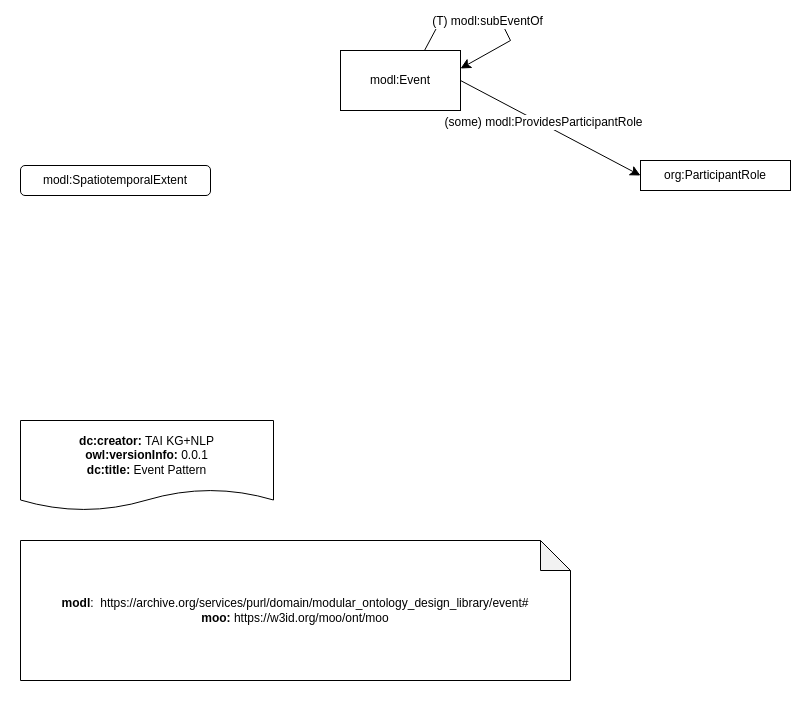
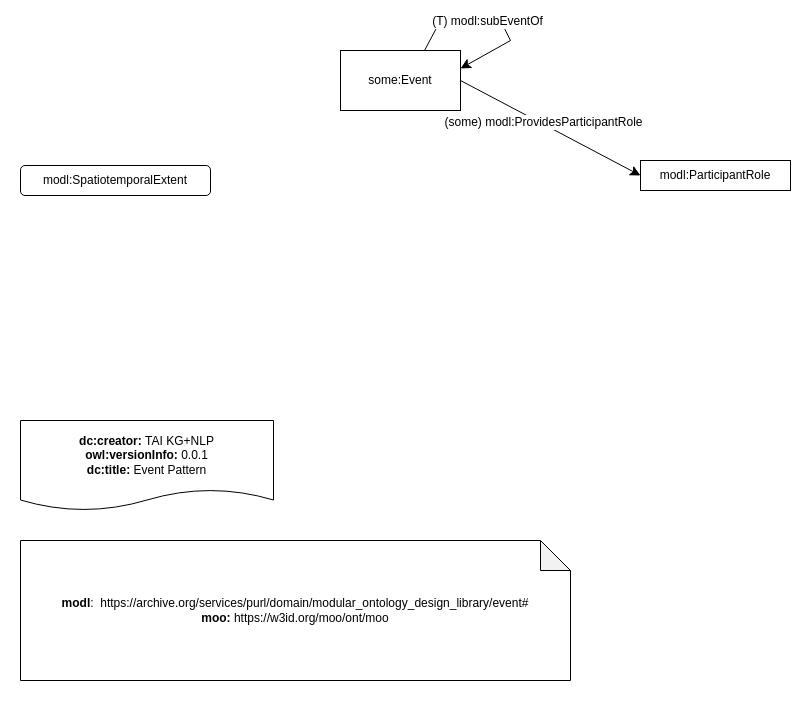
(401, 81) -> (401, 81)
(716, 176) -> (716, 176)
